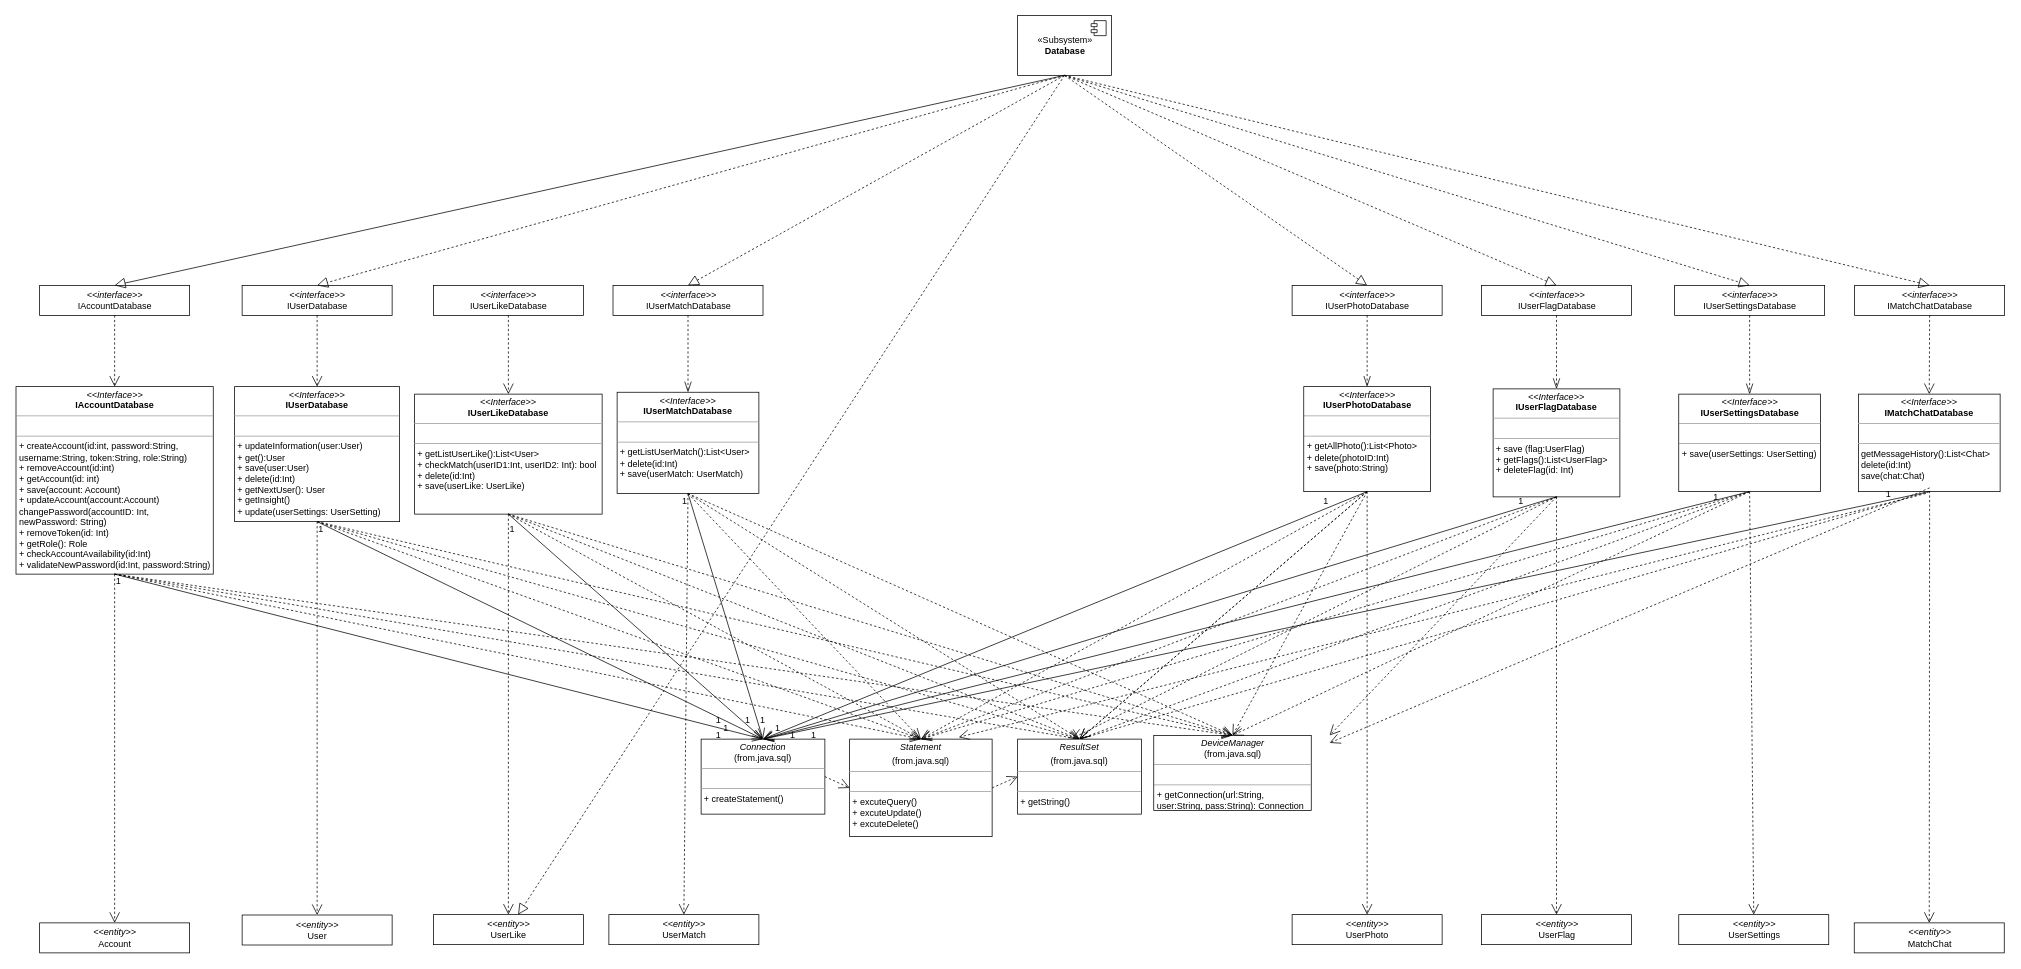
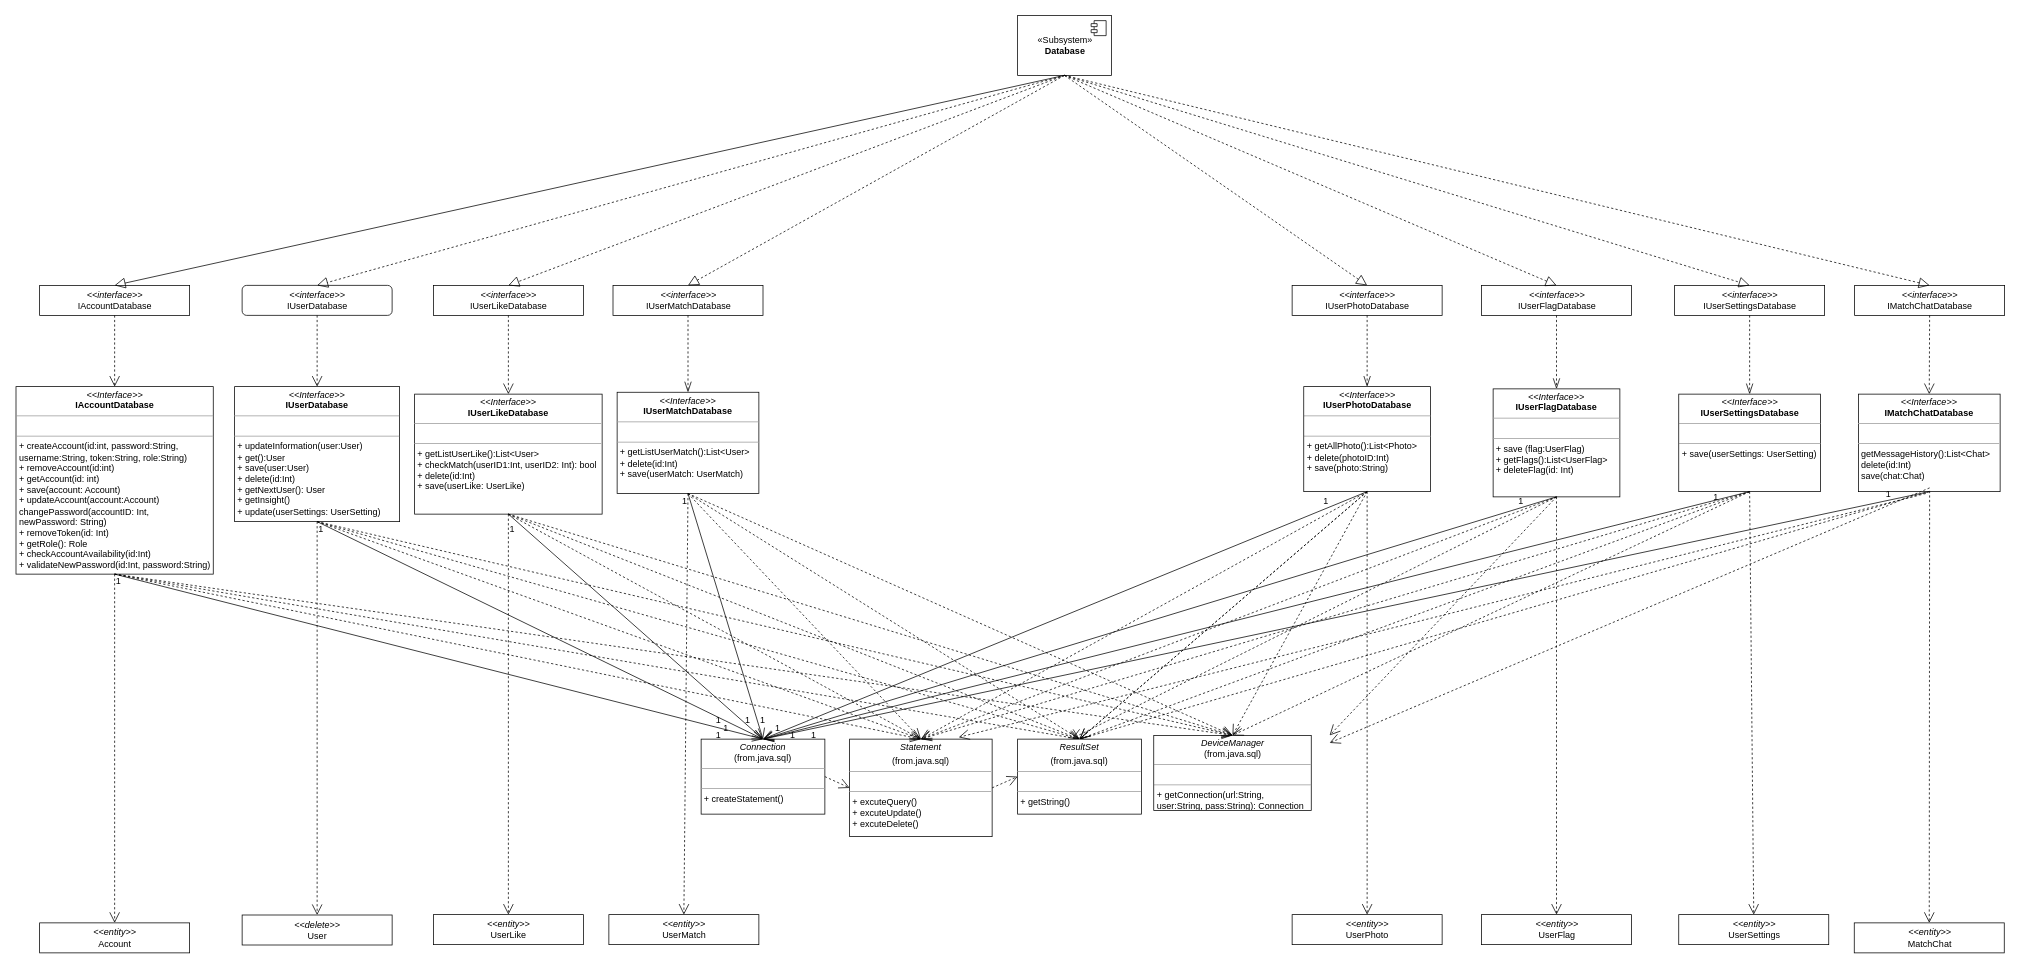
(317, 300) -> (317, 300)
(876, 365) -> (786, 180)
(317, 930) -> (317, 930)
